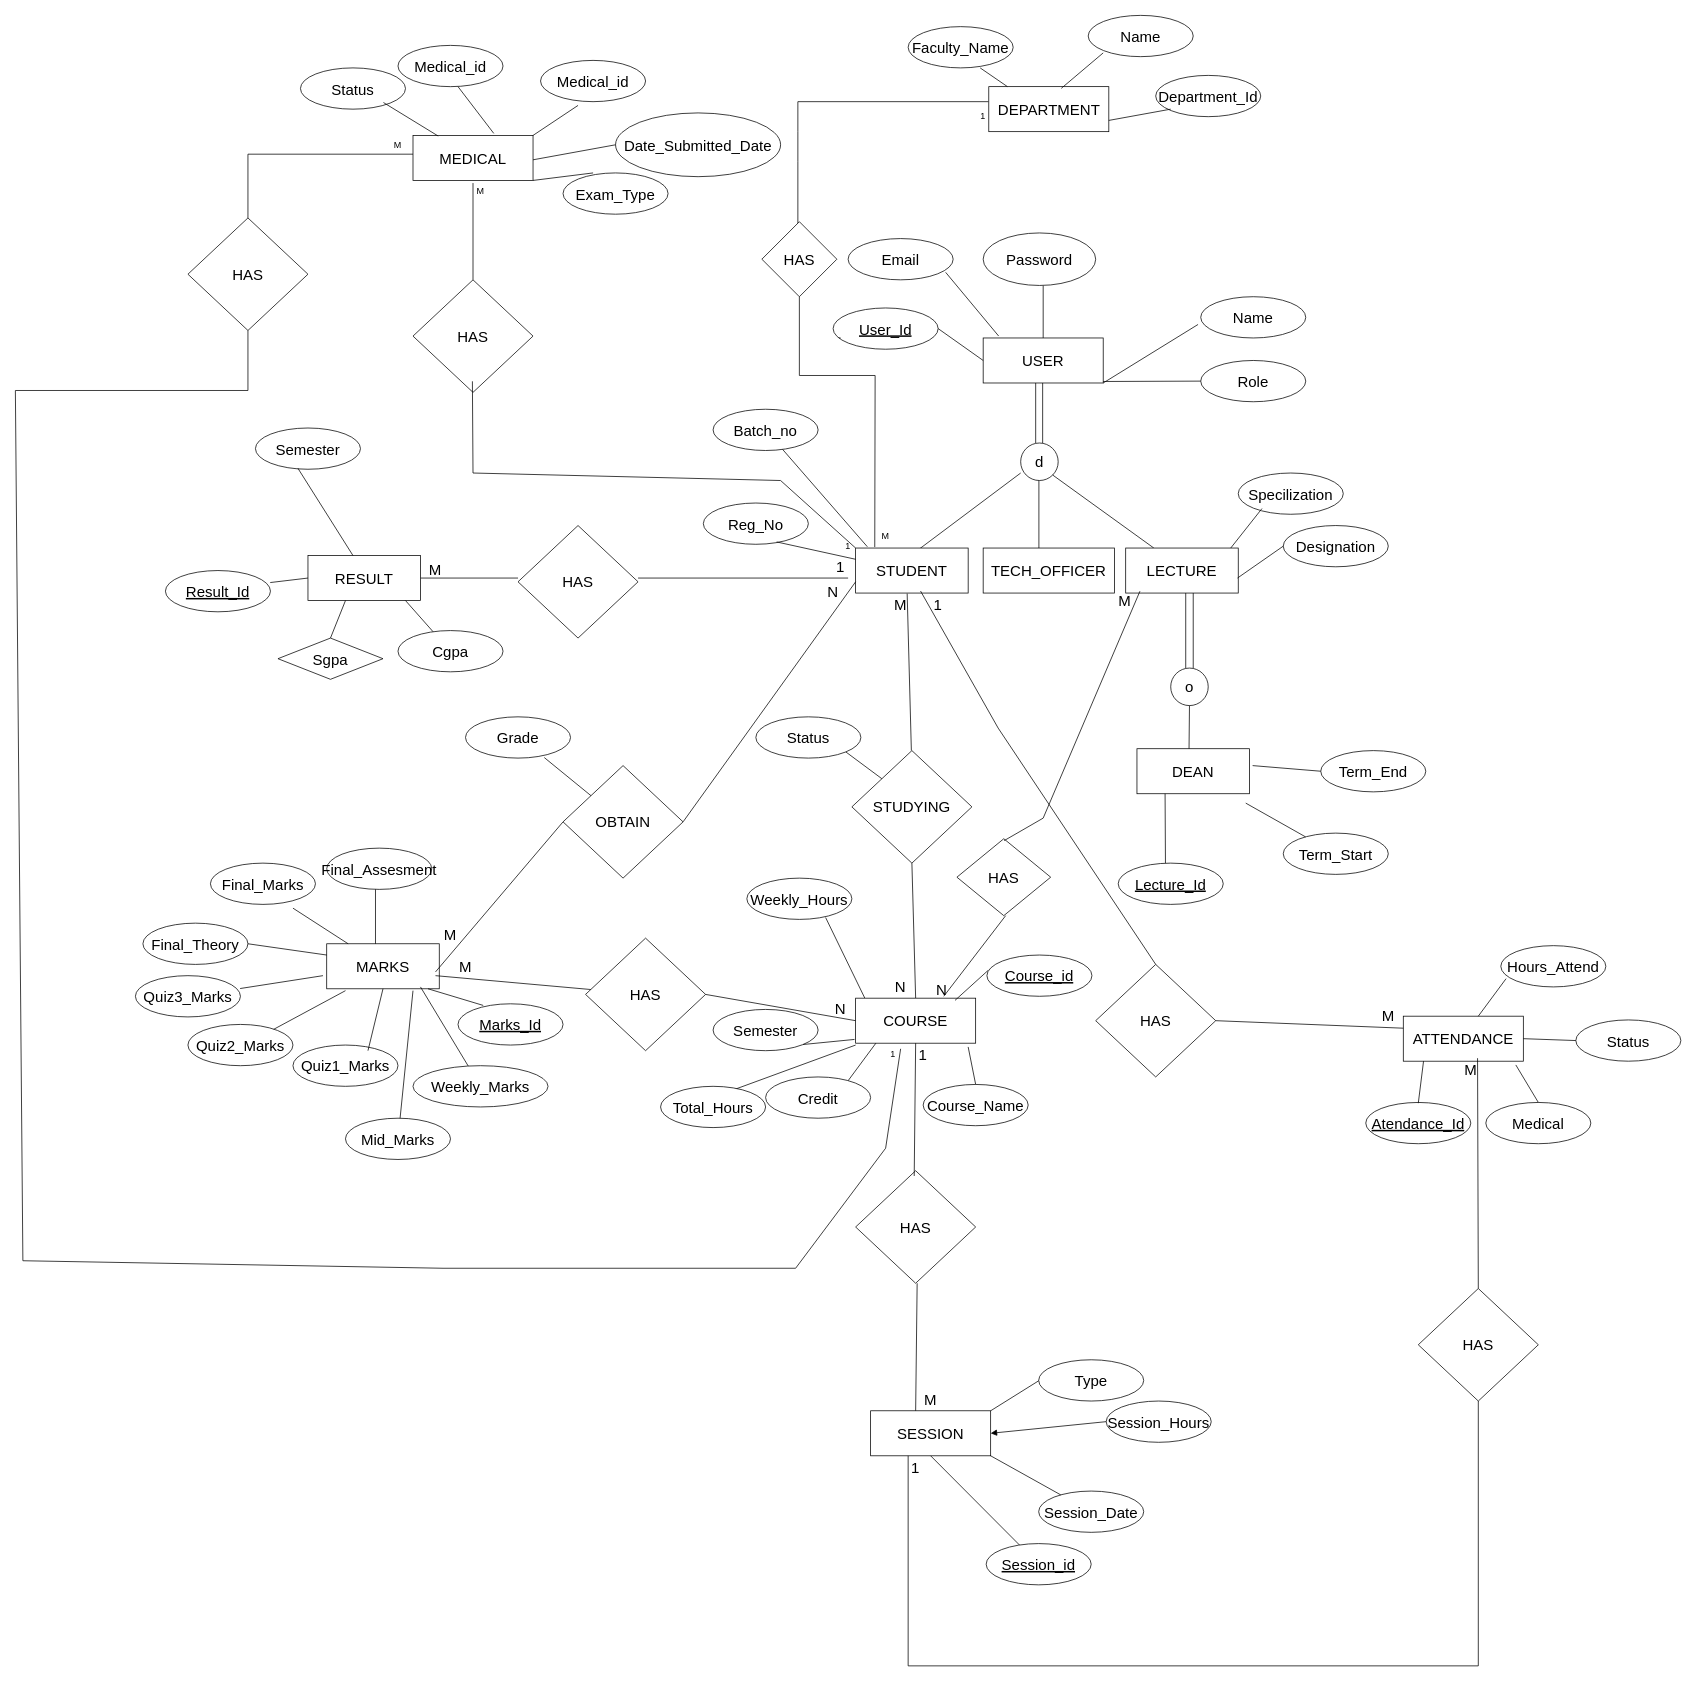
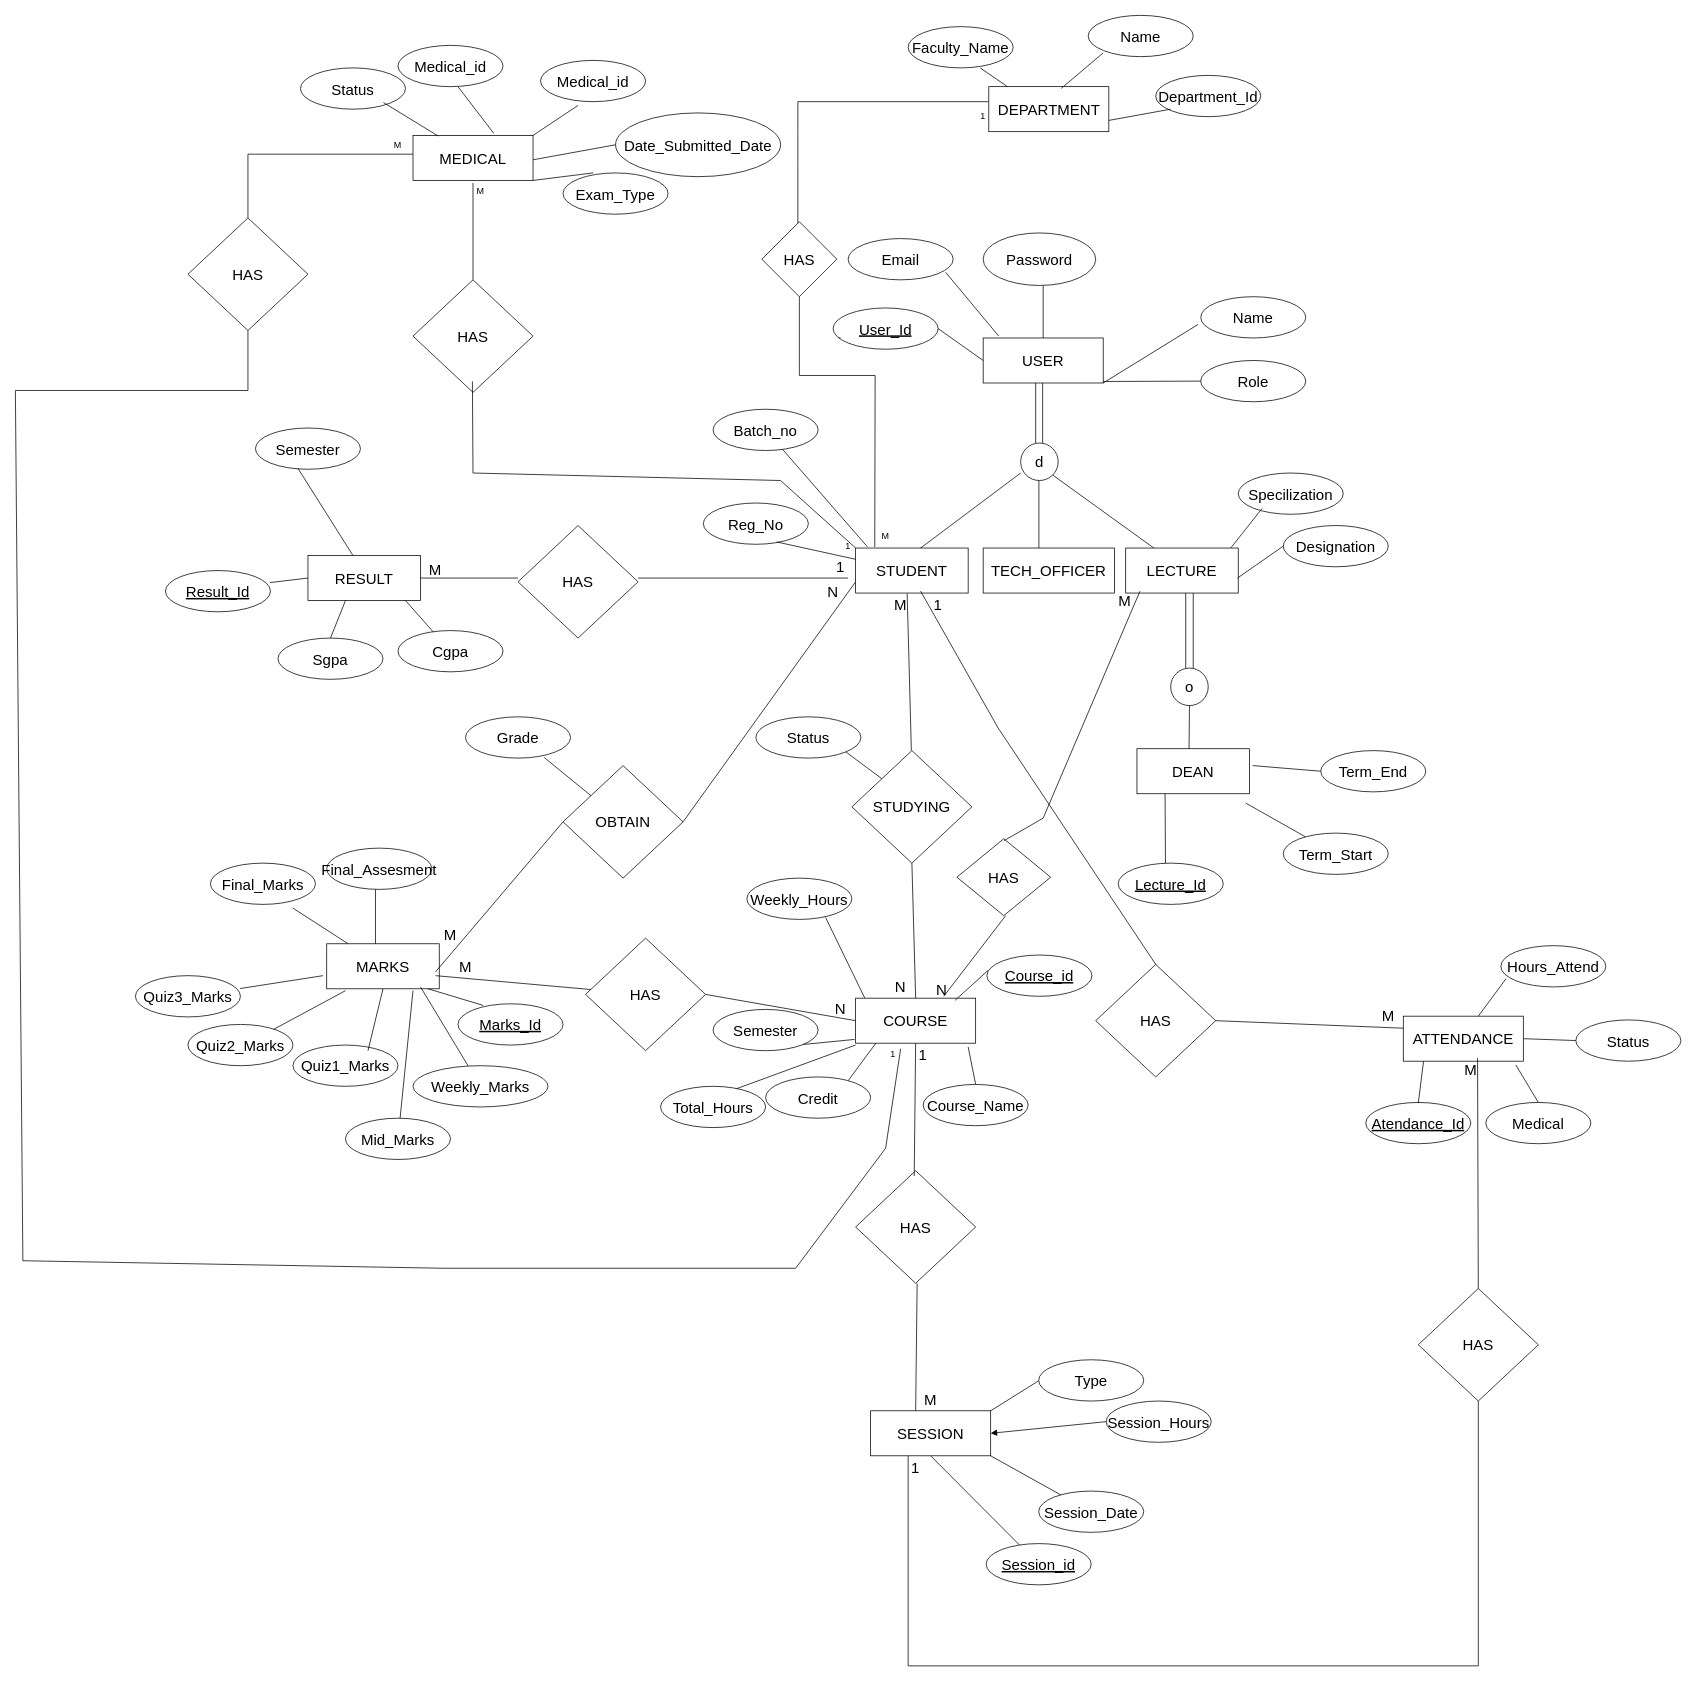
(330, 659) -> (330, 659)
(195, 944) -> none
(287, 949) -> none
